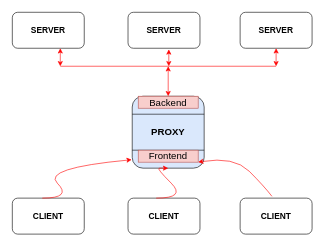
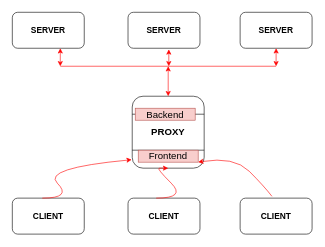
(168, 102) -> (165, 114)
(168, 132) -> (168, 132)
